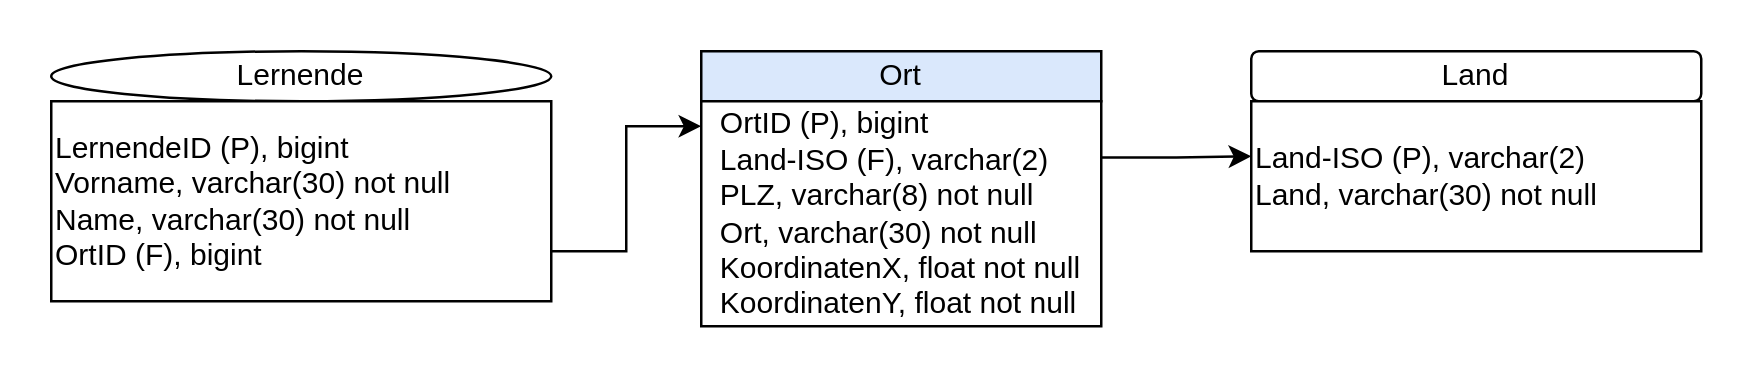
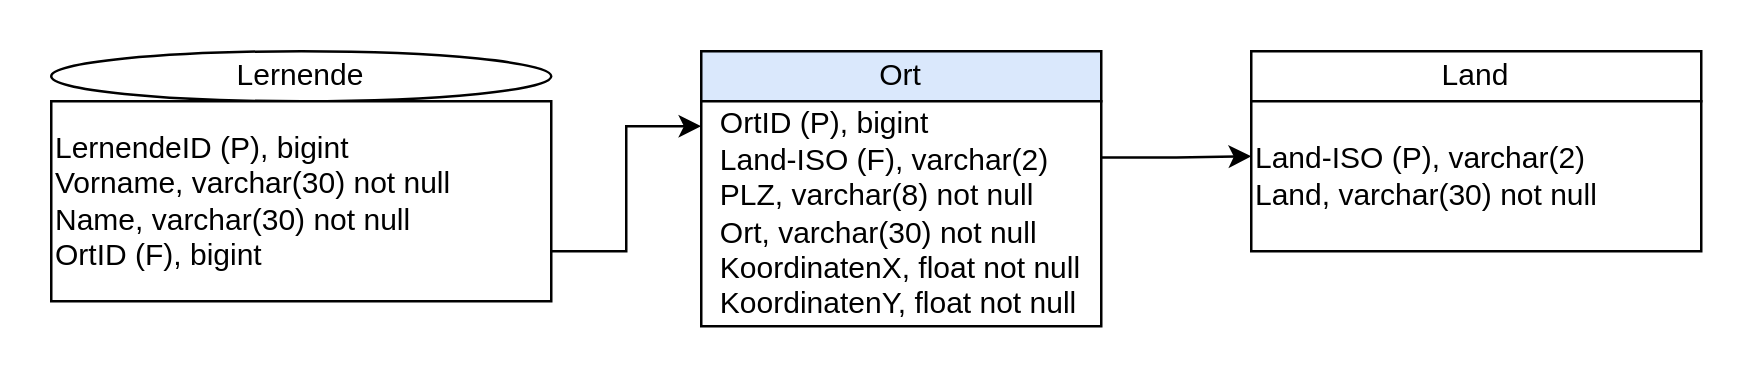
(1476, 76) -> (1476, 76)
